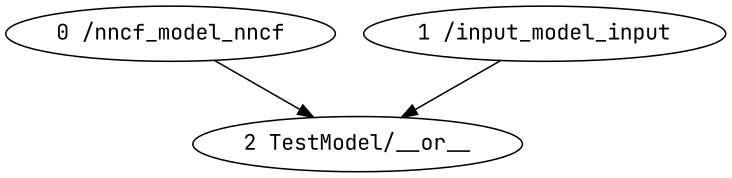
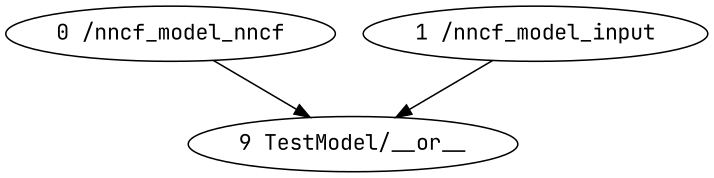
(545, 34) -> (536, 34)
(358, 144) -> (353, 144)
